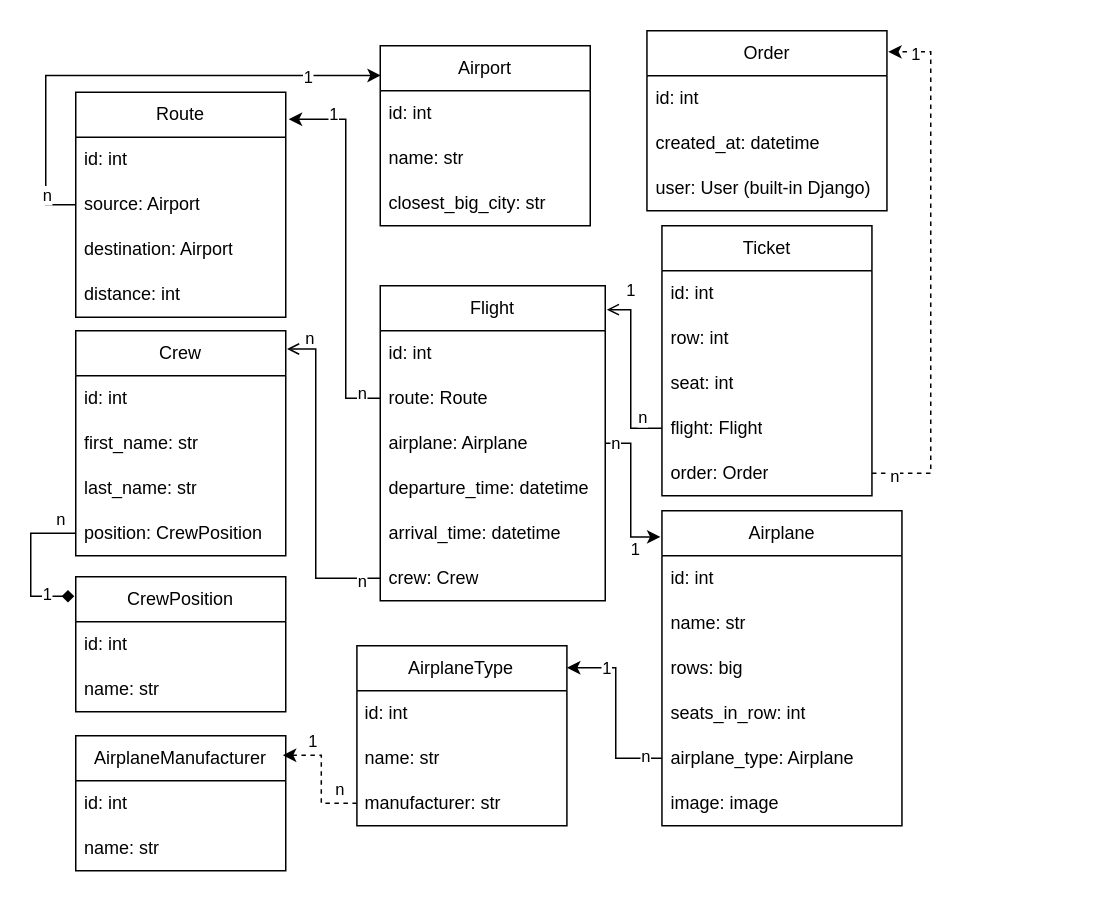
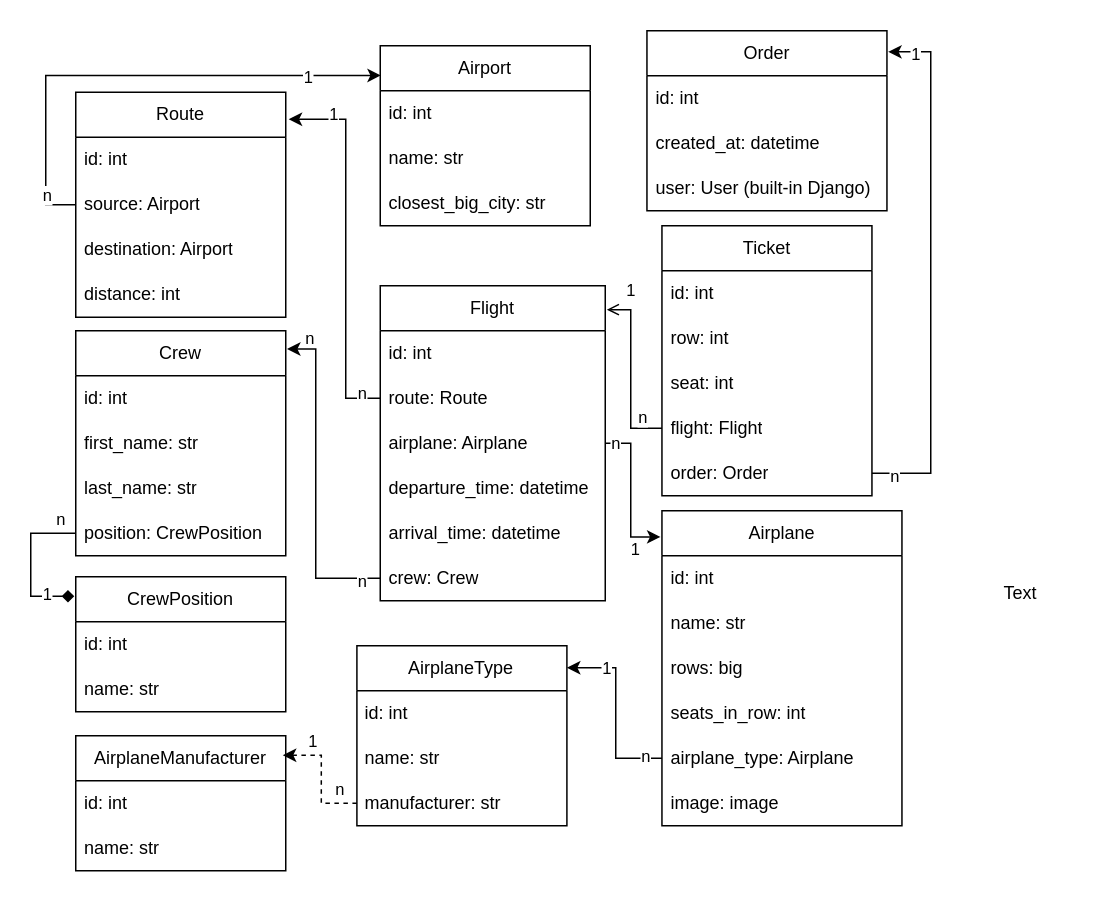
(931, 273) -> (931, 273)
(296, 349) -> (299, 349)
none -> (1021, 593)
